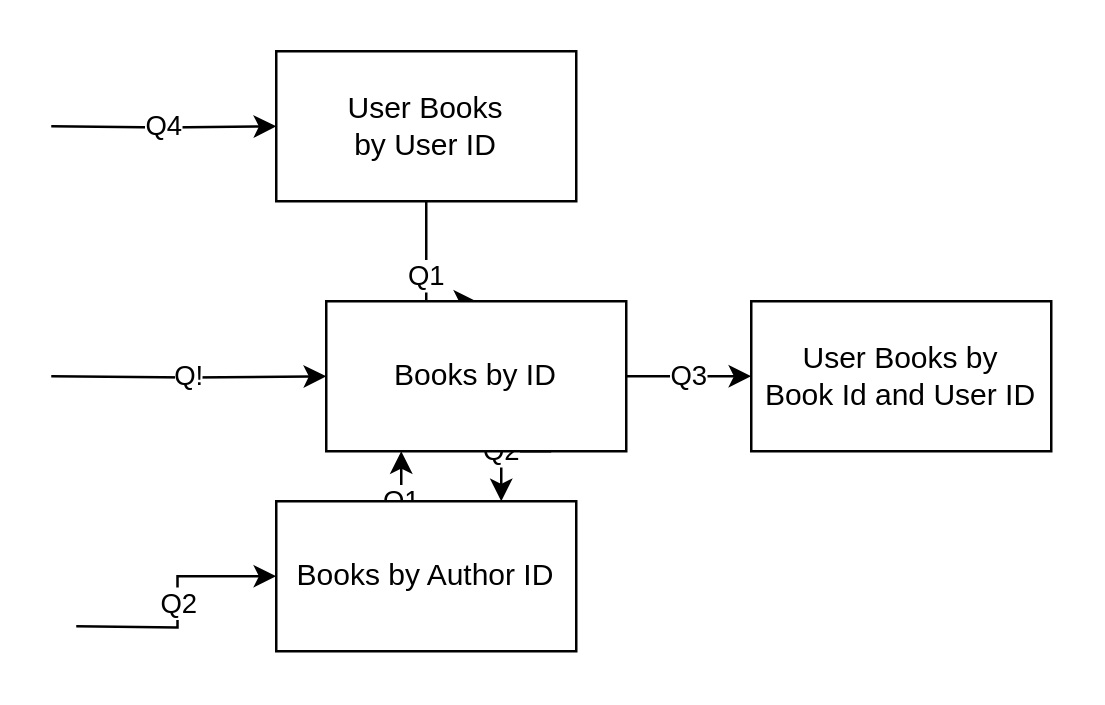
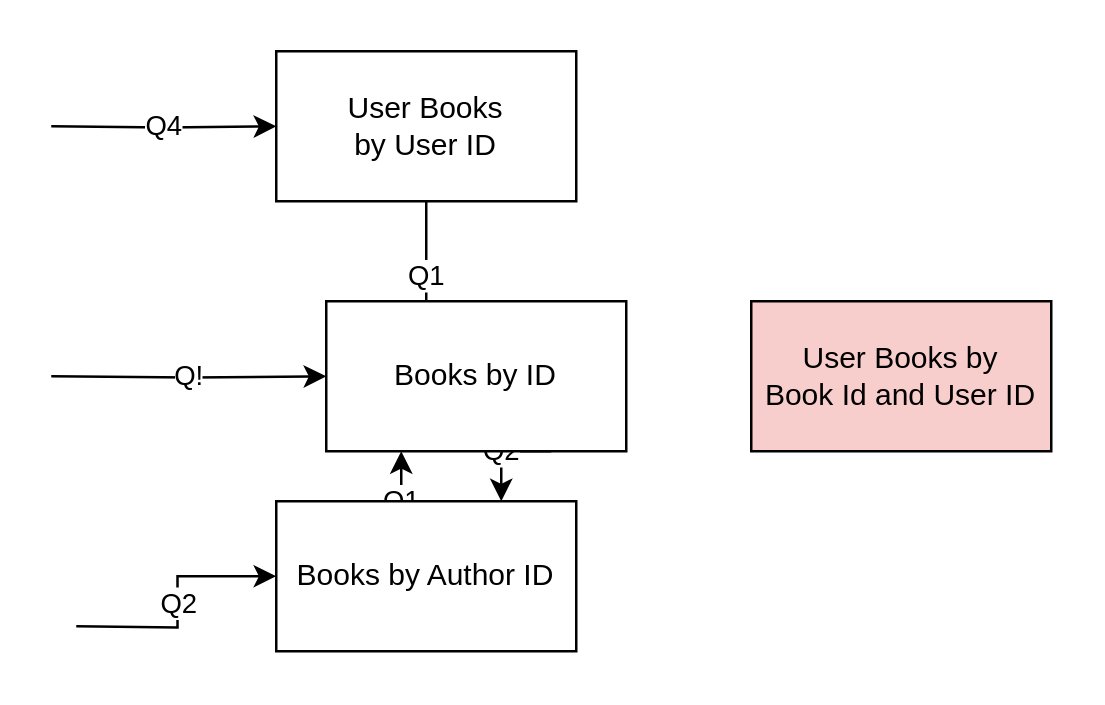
(458, 301) -> (465, 301)
(651, 376) -> none
(901, 376) -> (901, 376)
